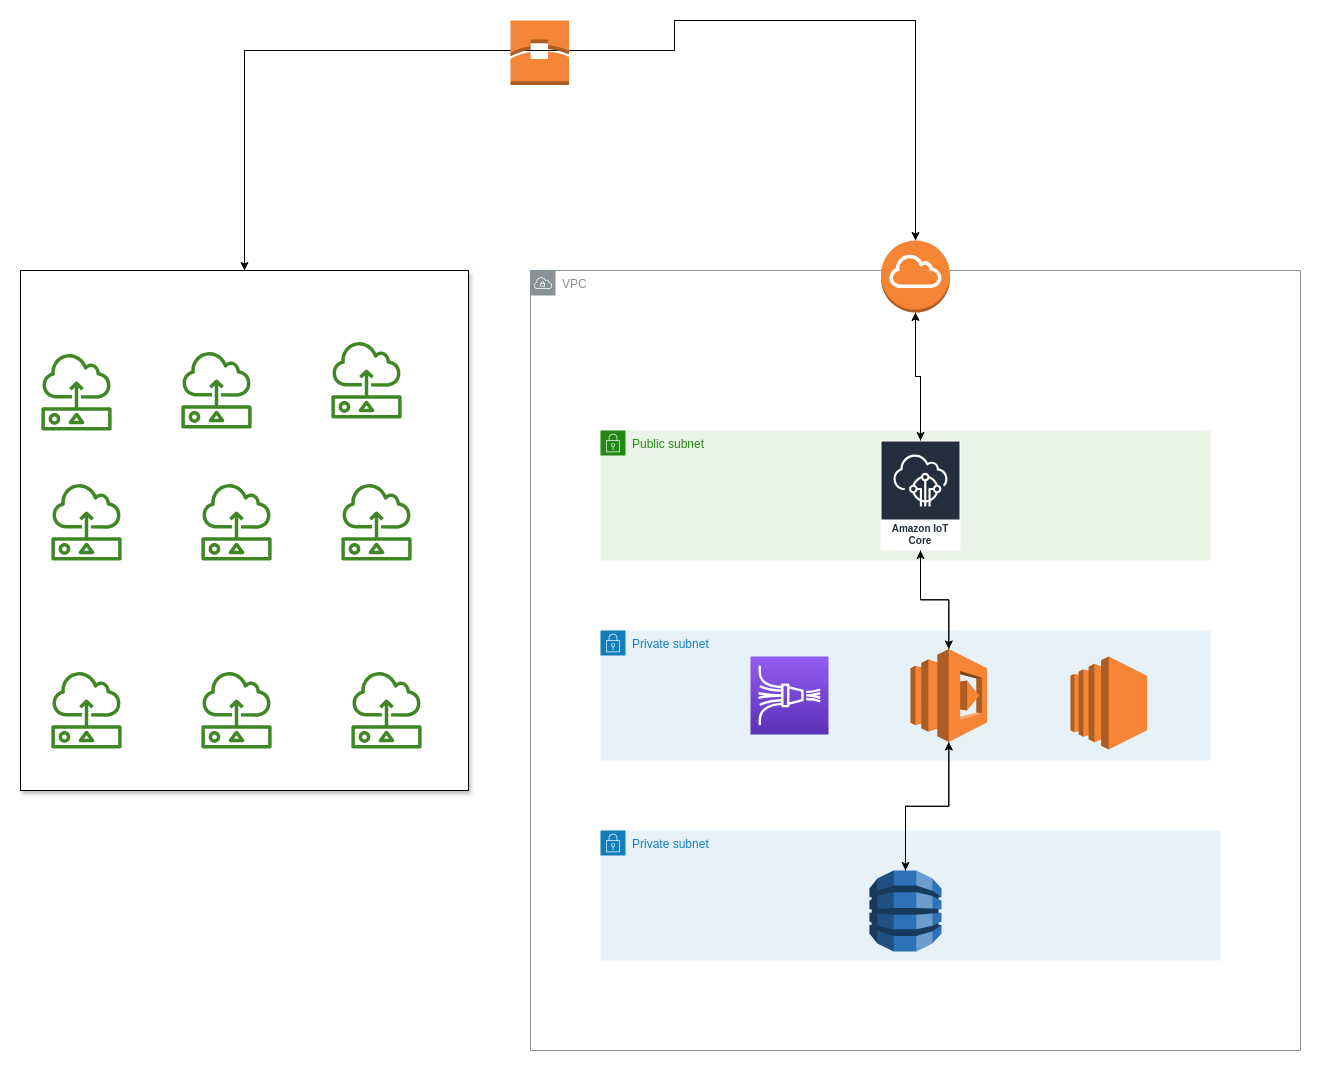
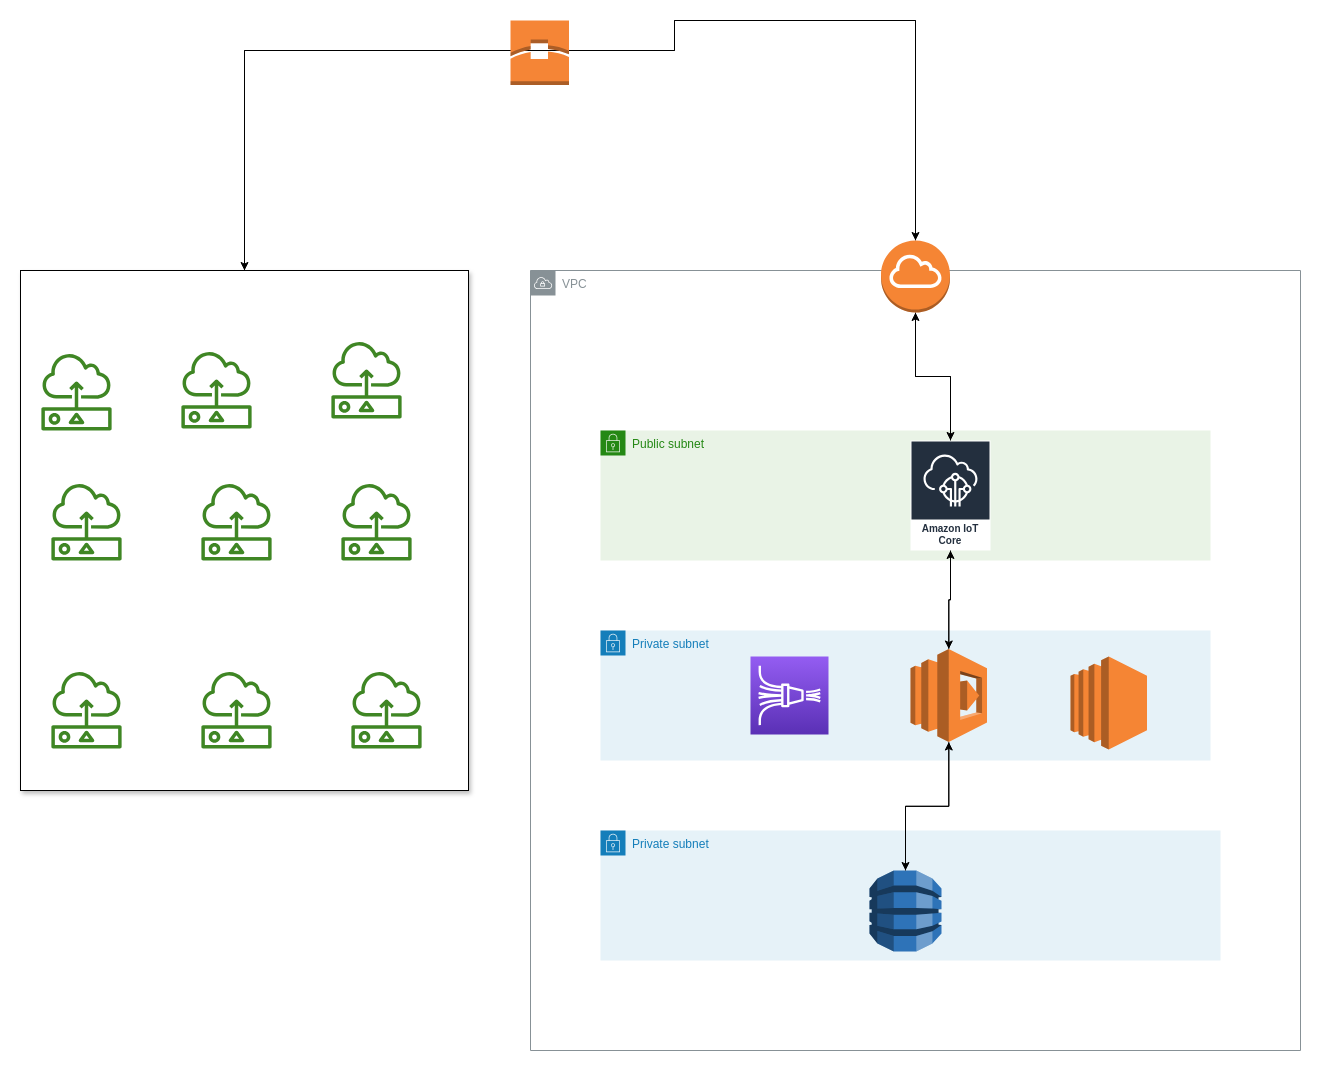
(921, 496) -> (951, 496)
